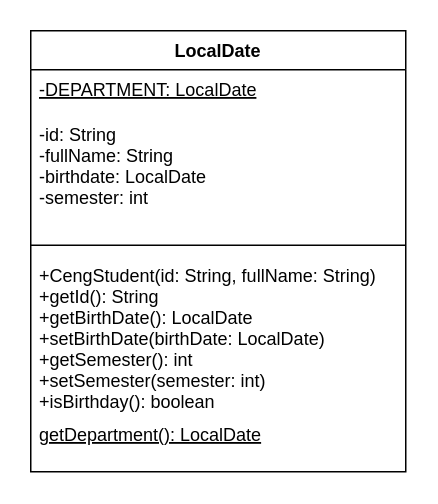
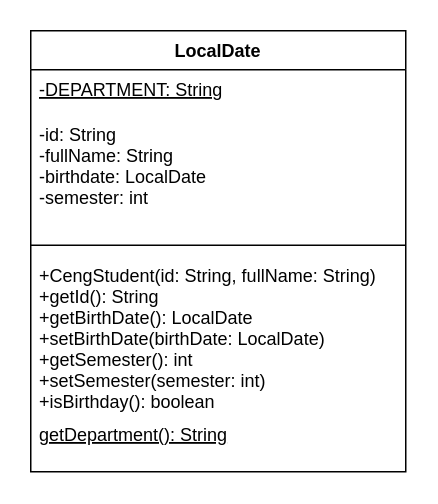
(143, 90) -> (128, 90)
(163, 435) -> (148, 435)
